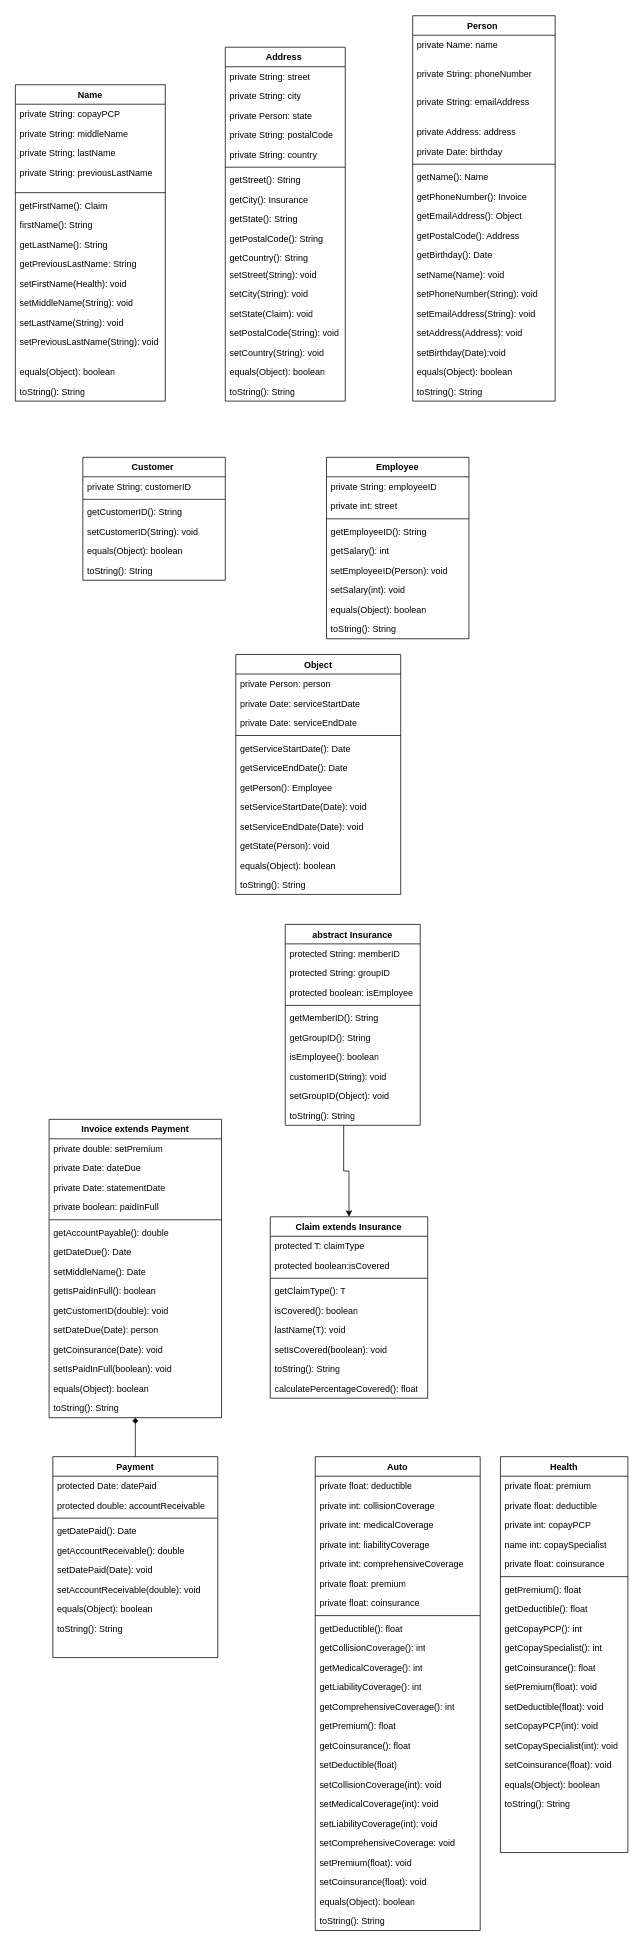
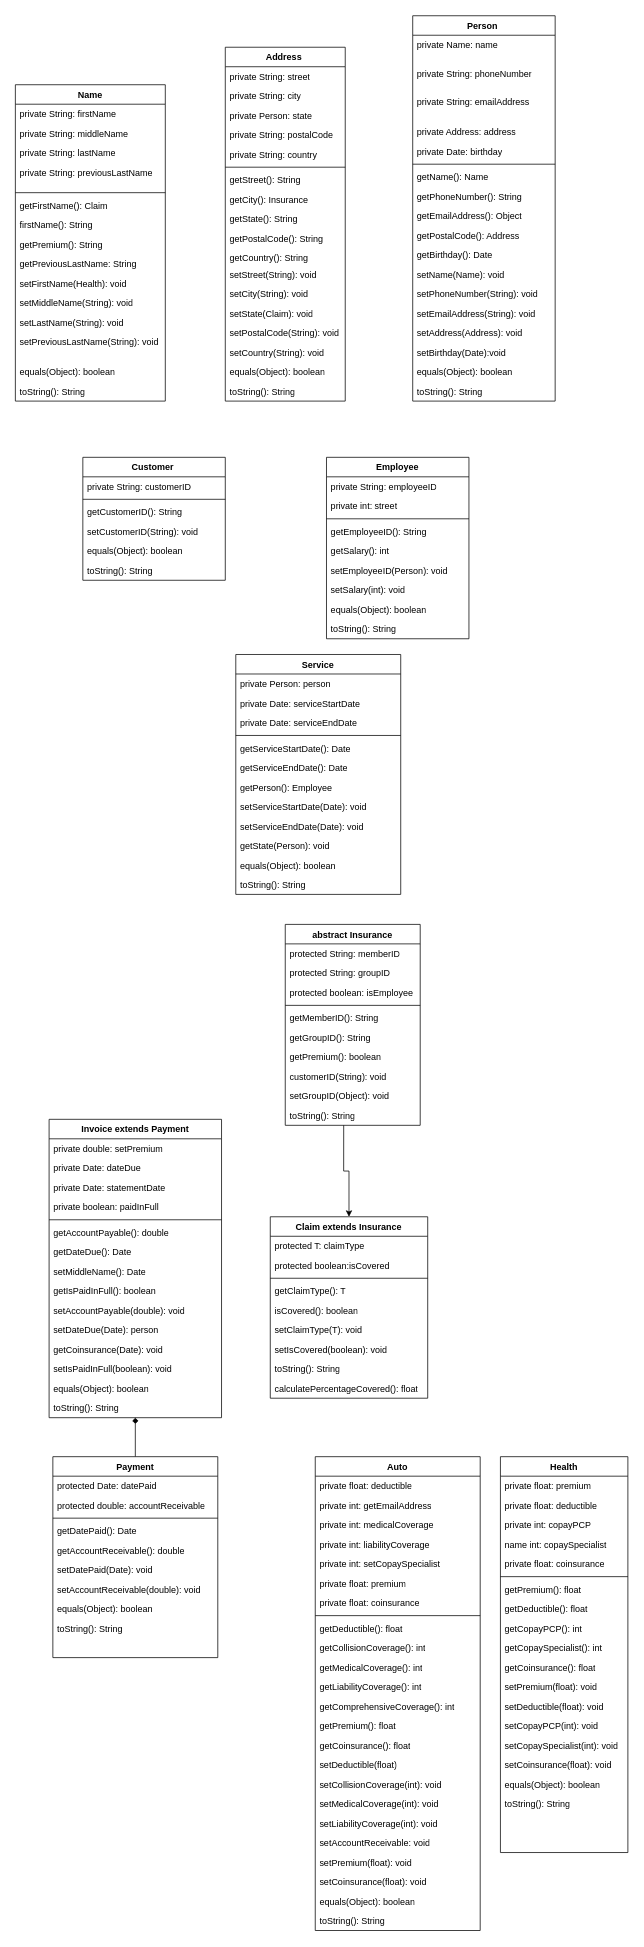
(75, 115) -> (76, 115)
(477, 197) -> (474, 197)
(69, 245) -> (66, 245)
(318, 665) -> (318, 665)
(337, 1058) -> (338, 1058)
(117, 1312) -> (126, 1312)
(313, 1331) -> (322, 1331)
(385, 1507) -> (382, 1507)
(399, 1565) -> (389, 1565)
(391, 1844) -> (380, 1844)
